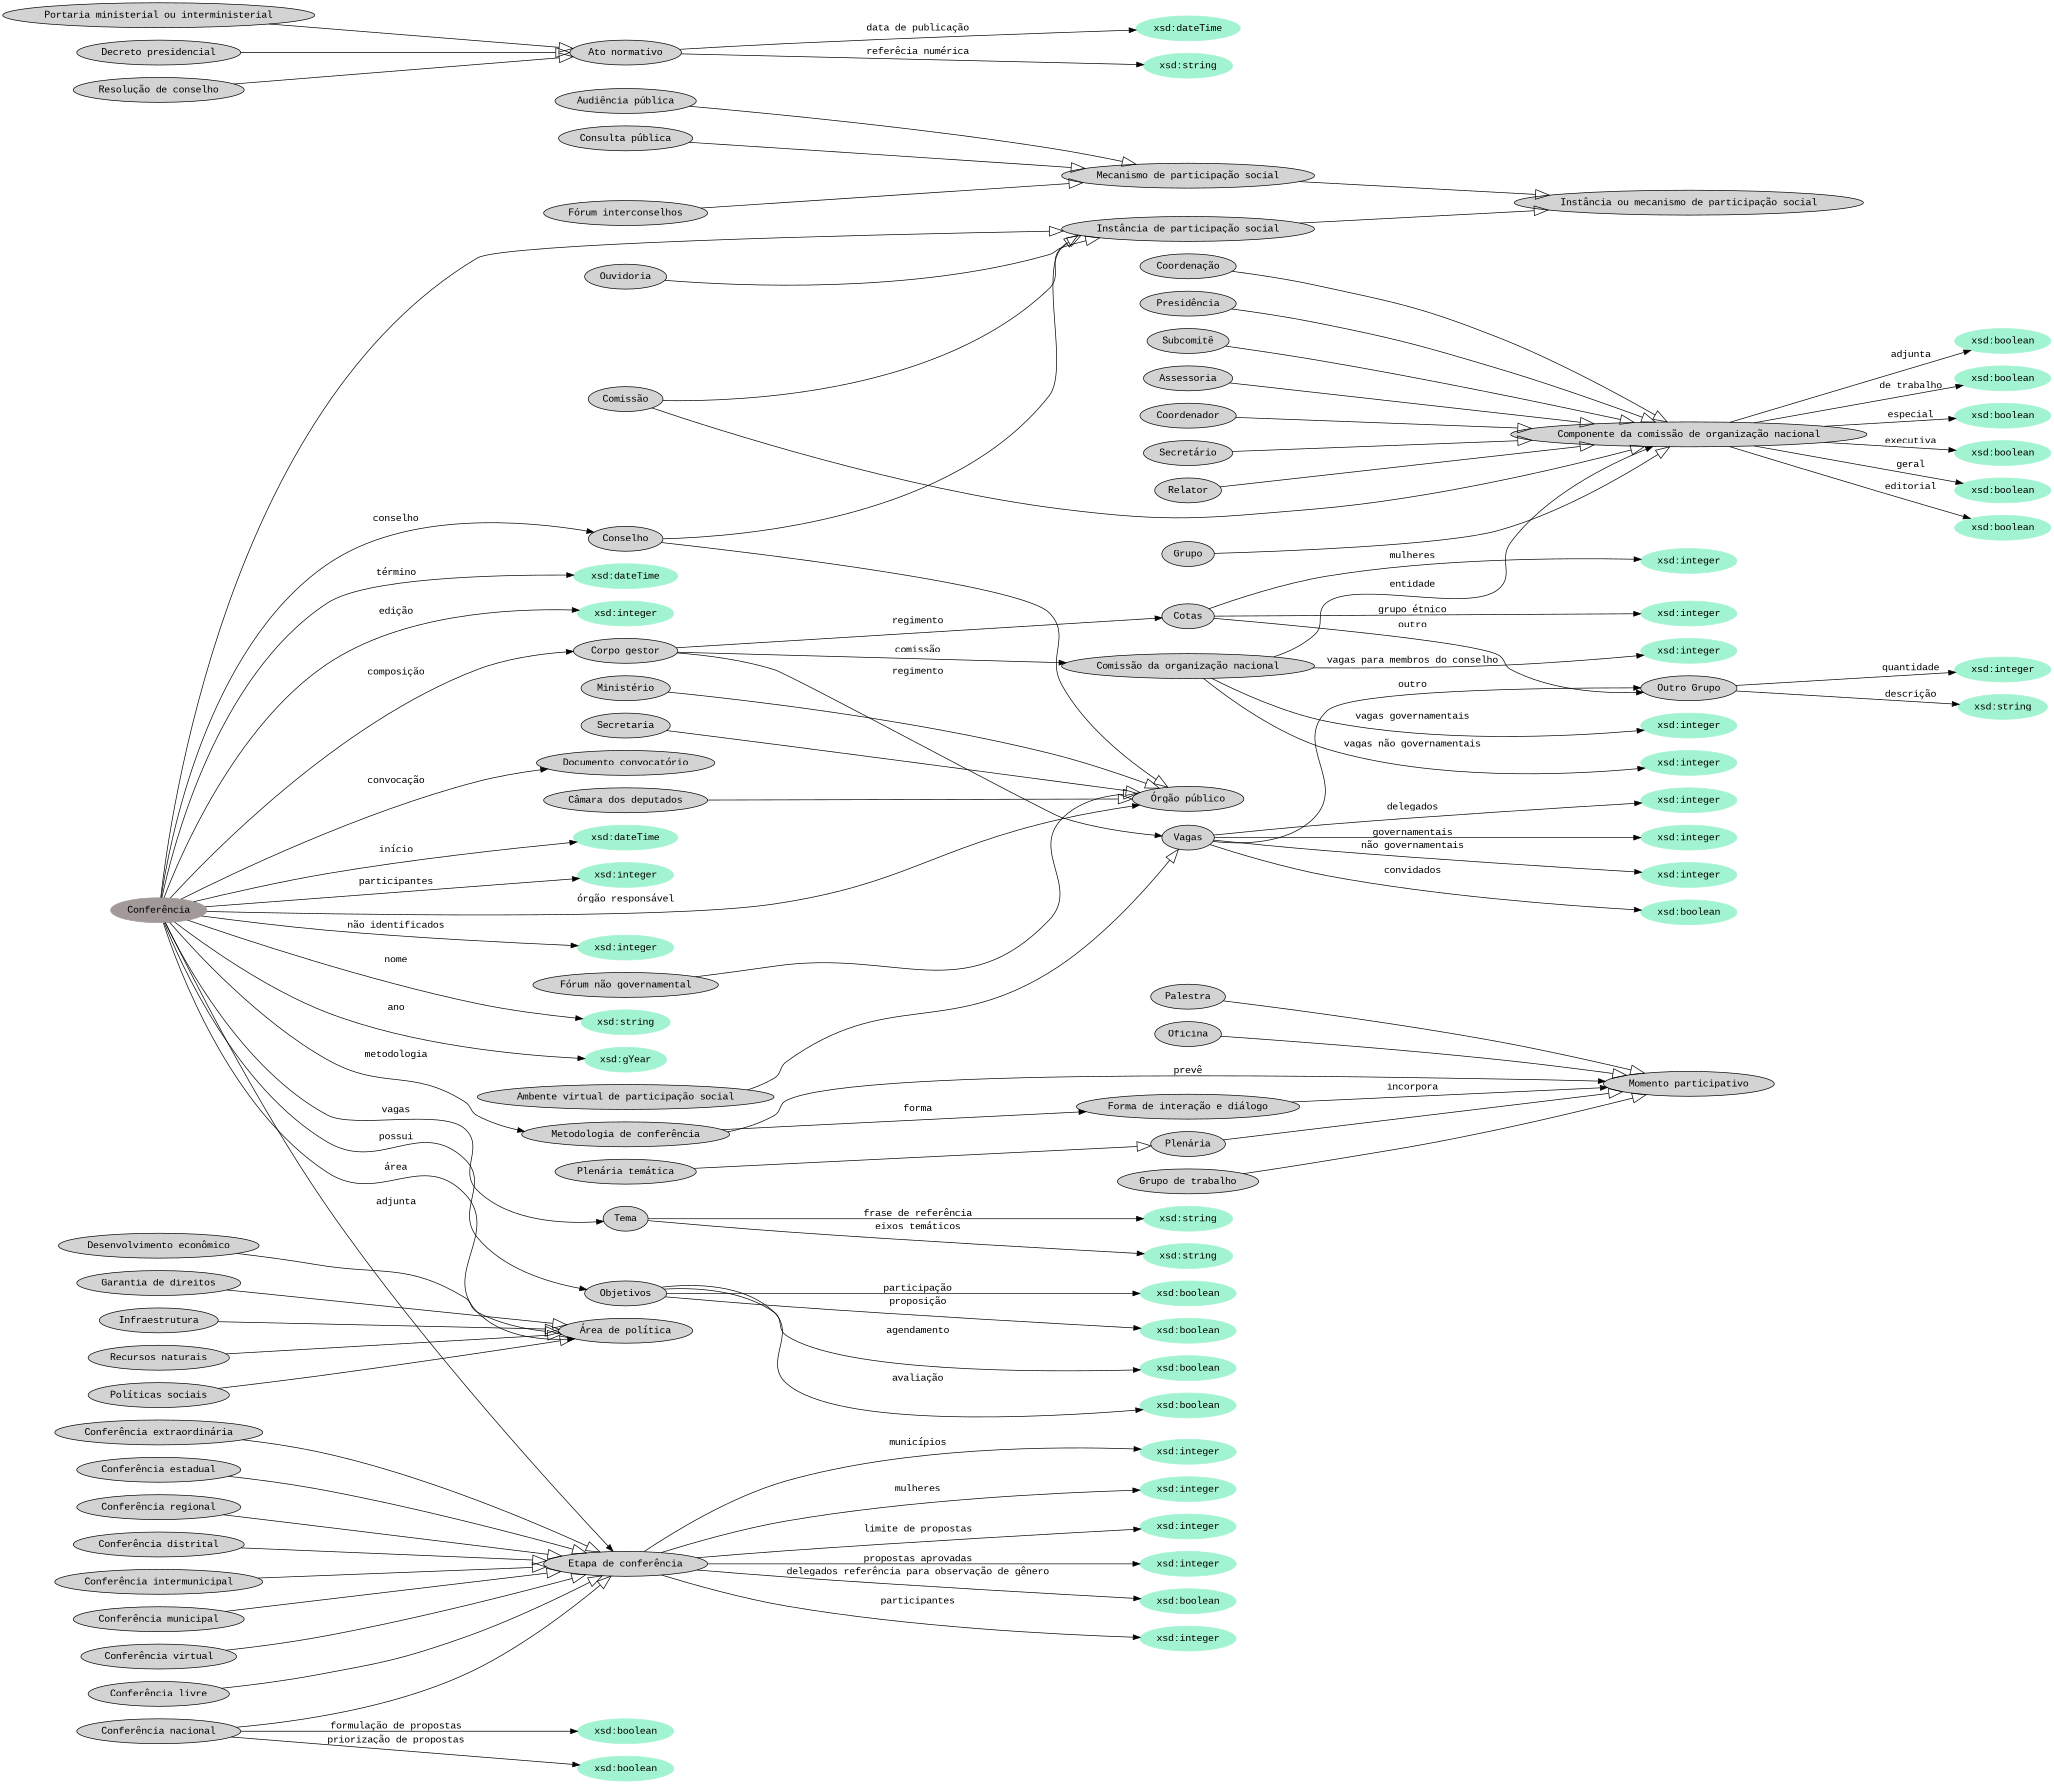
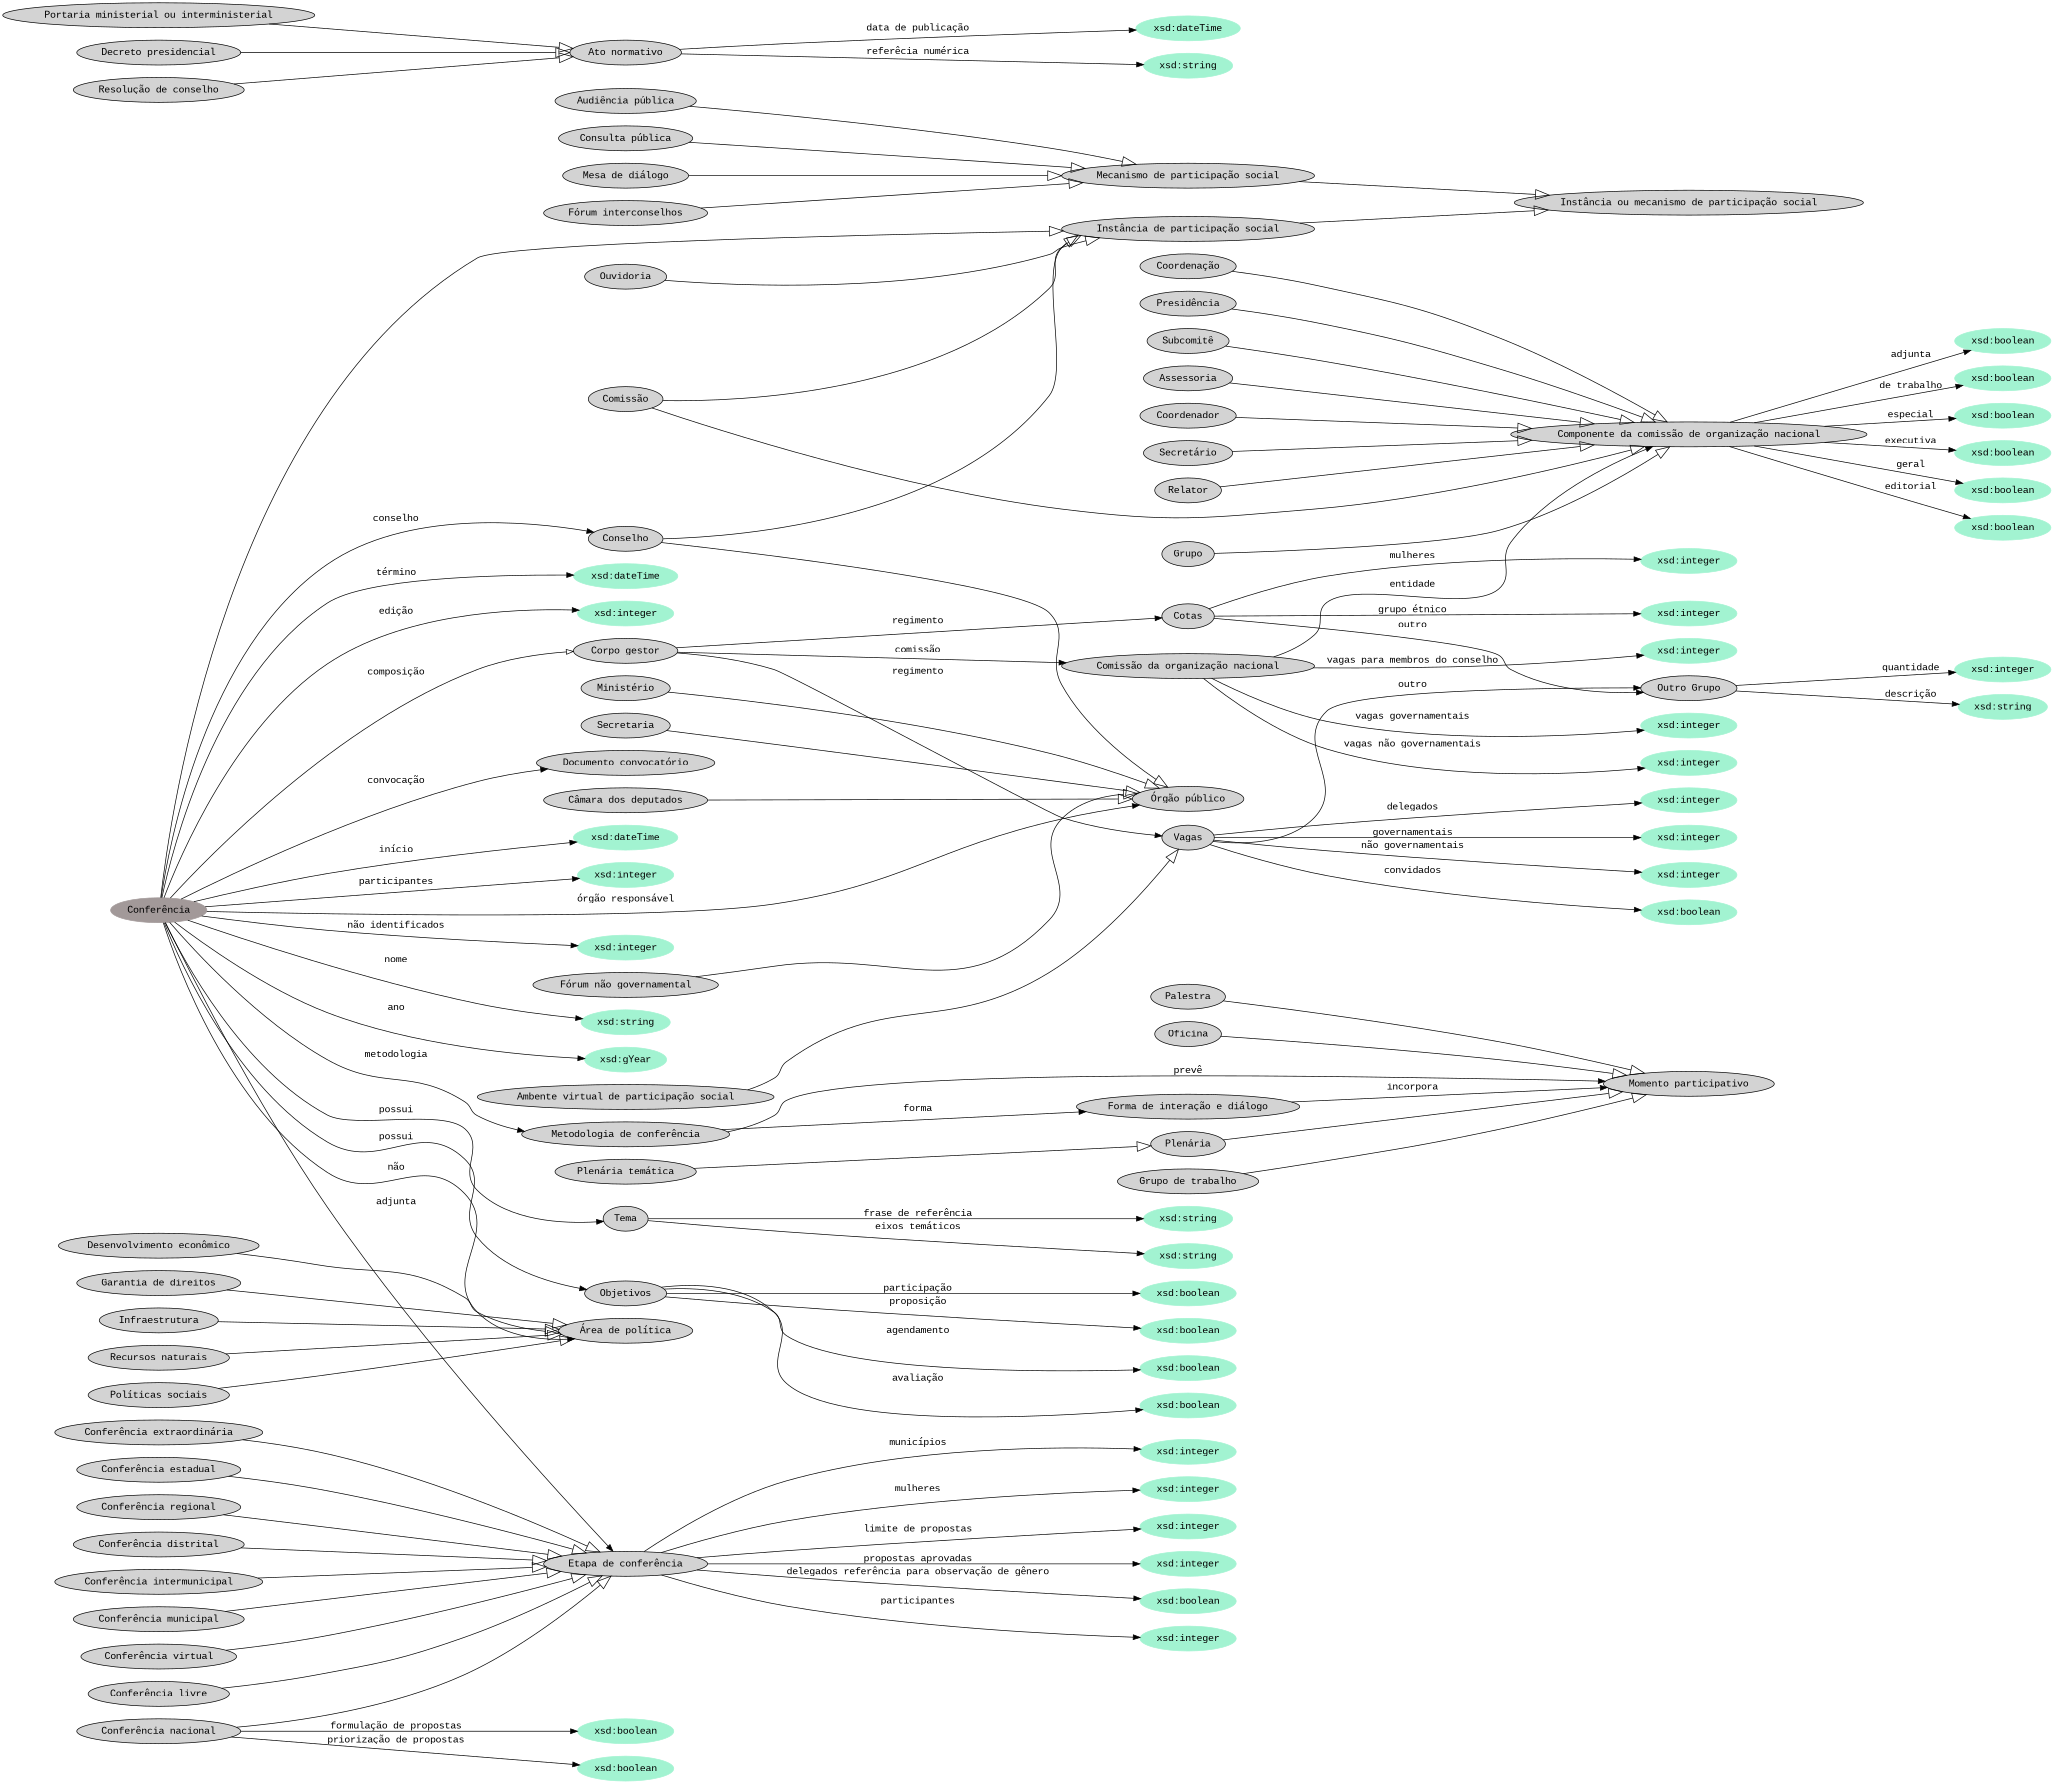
none -> (626, 176)
(349, 741) -> (349, 741)
(396, 1110) -> (396, 1110)
(396, 1167) -> (396, 1167)
